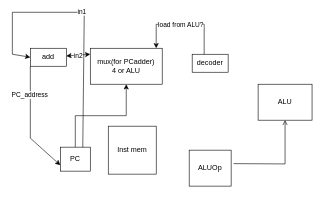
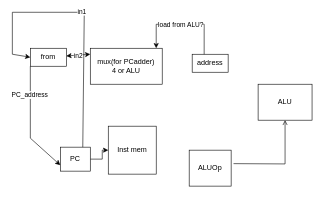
(48, 57) -> (48, 57)
(210, 63) -> (210, 63)
(126, 116) -> (102, 151)
